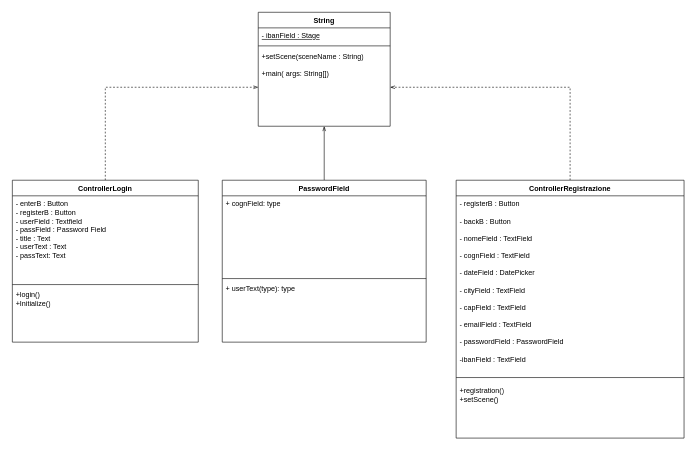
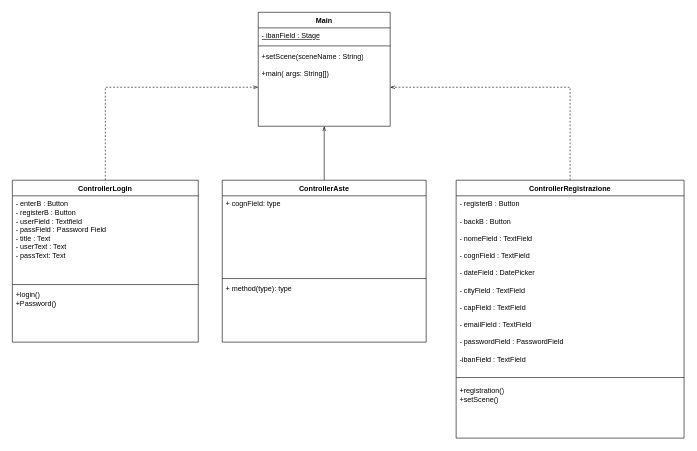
(324, 21) -> (324, 21)
(324, 189) -> (324, 189)
(267, 290) -> (263, 290)
(38, 300) -> (38, 300)
